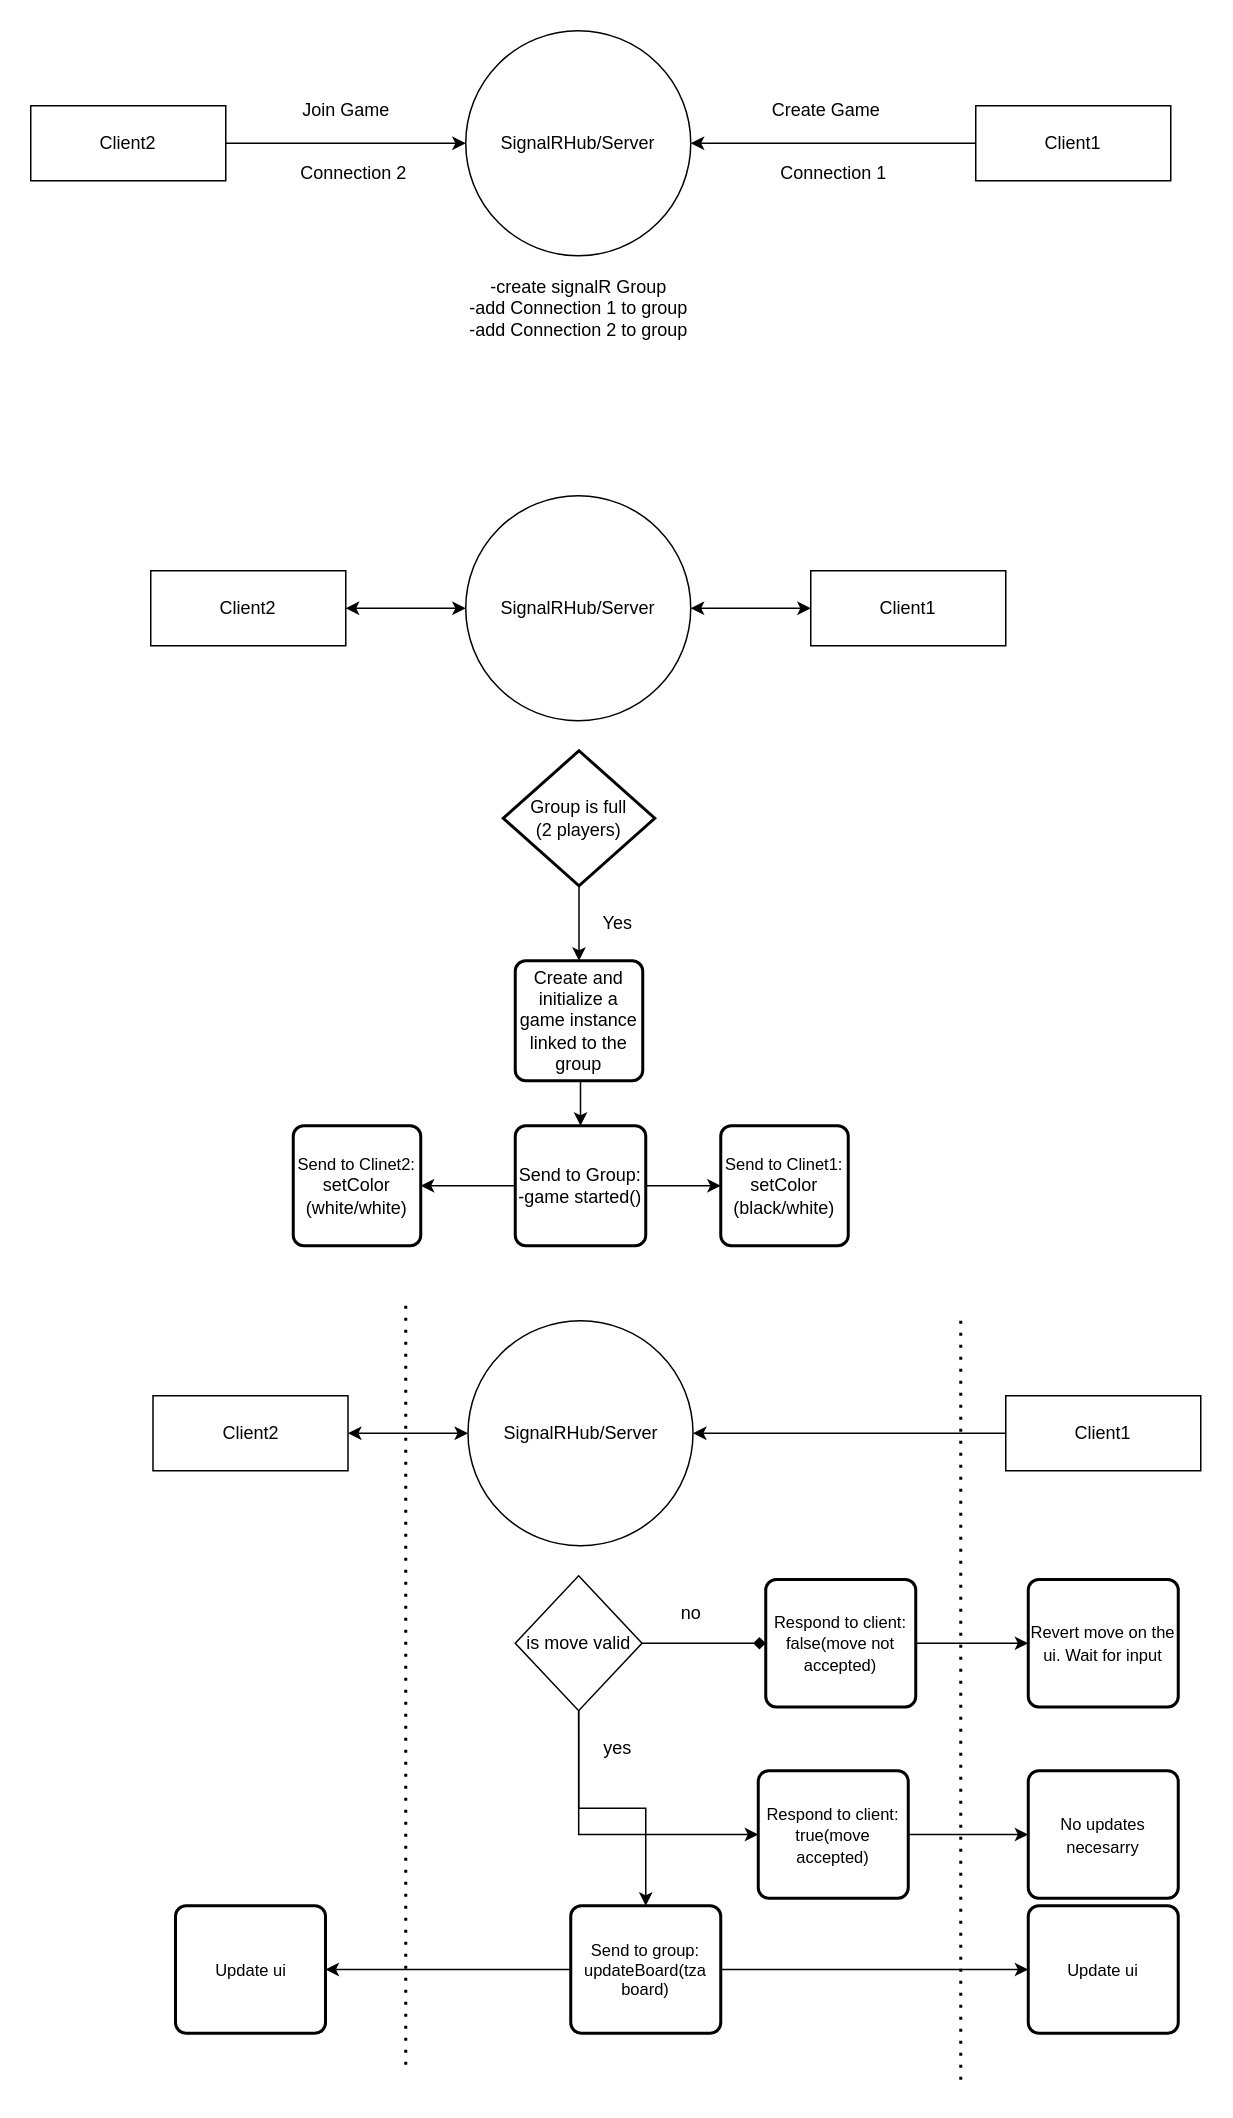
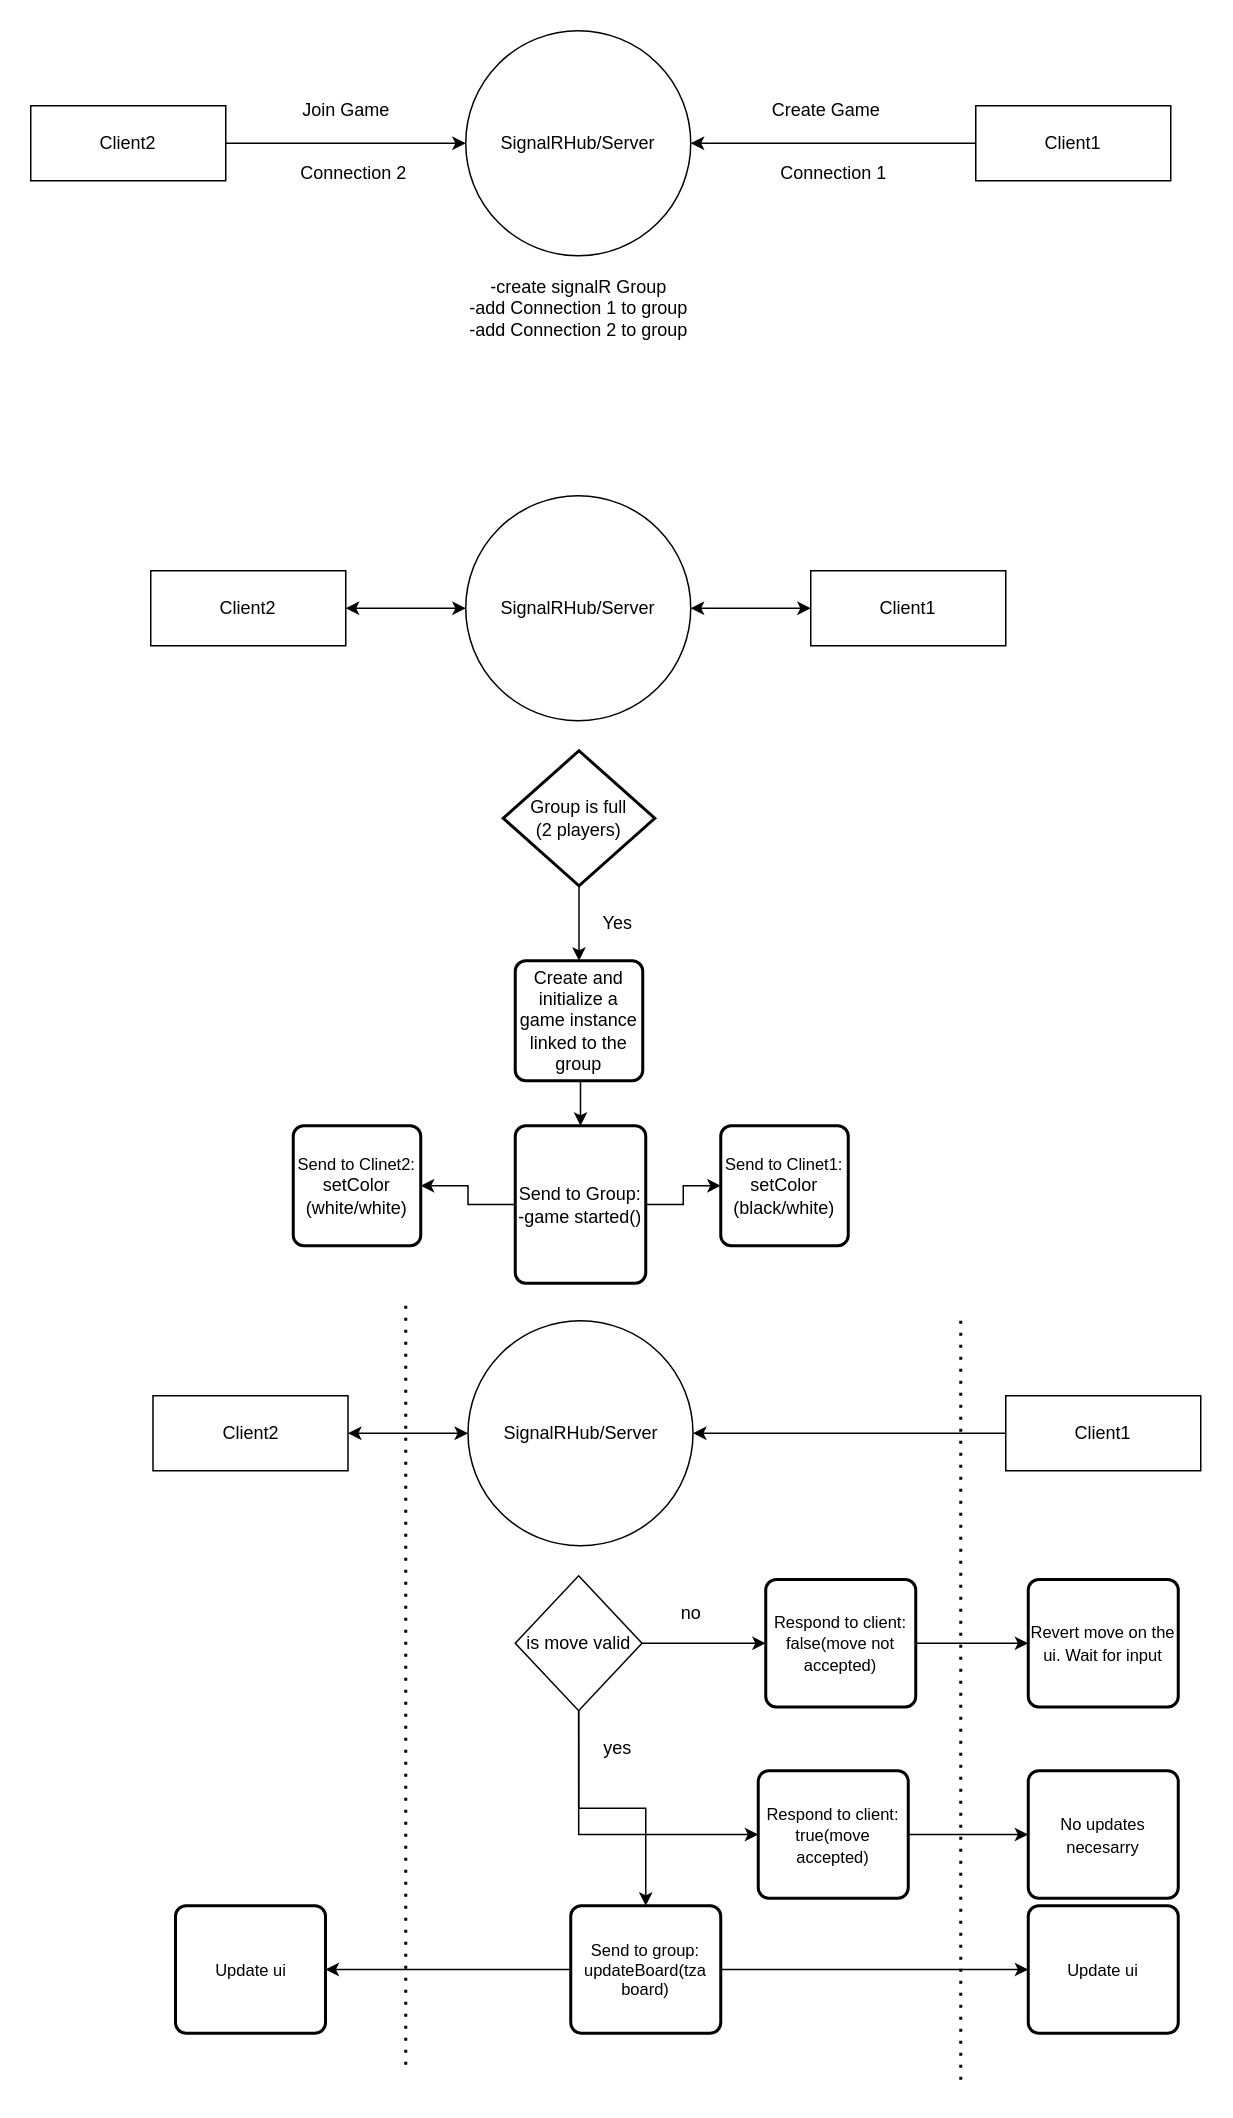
(581, 1186) -> (581, 1205)
(753, 1643) -> (754, 1643)
